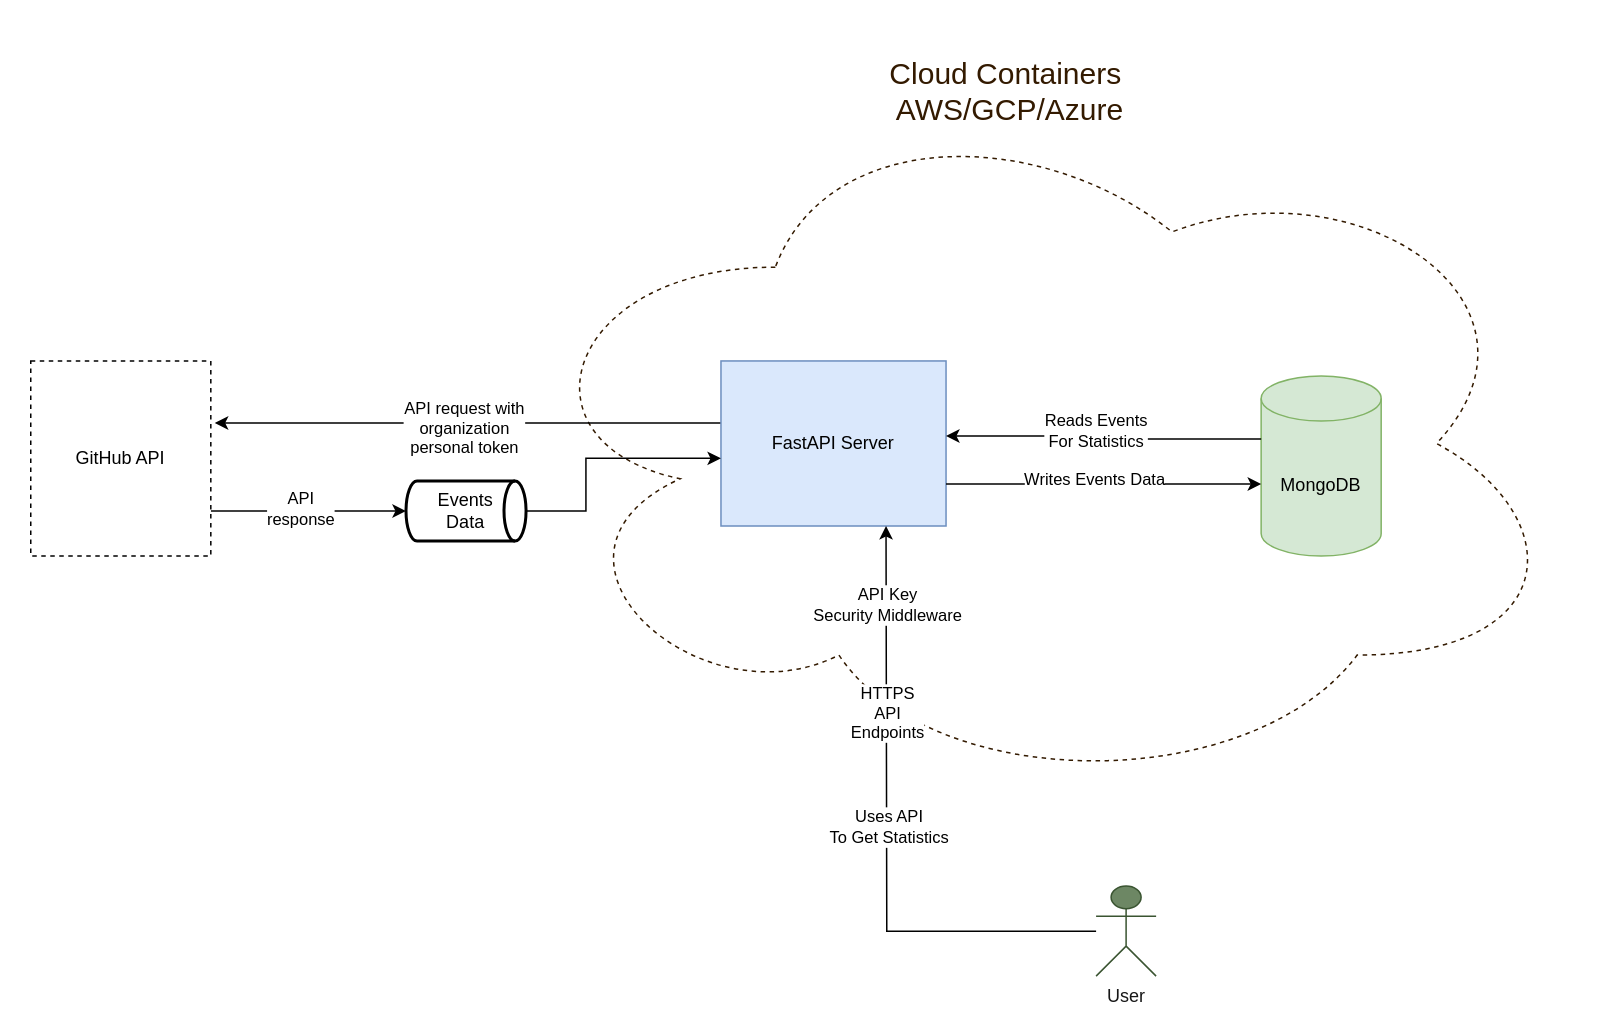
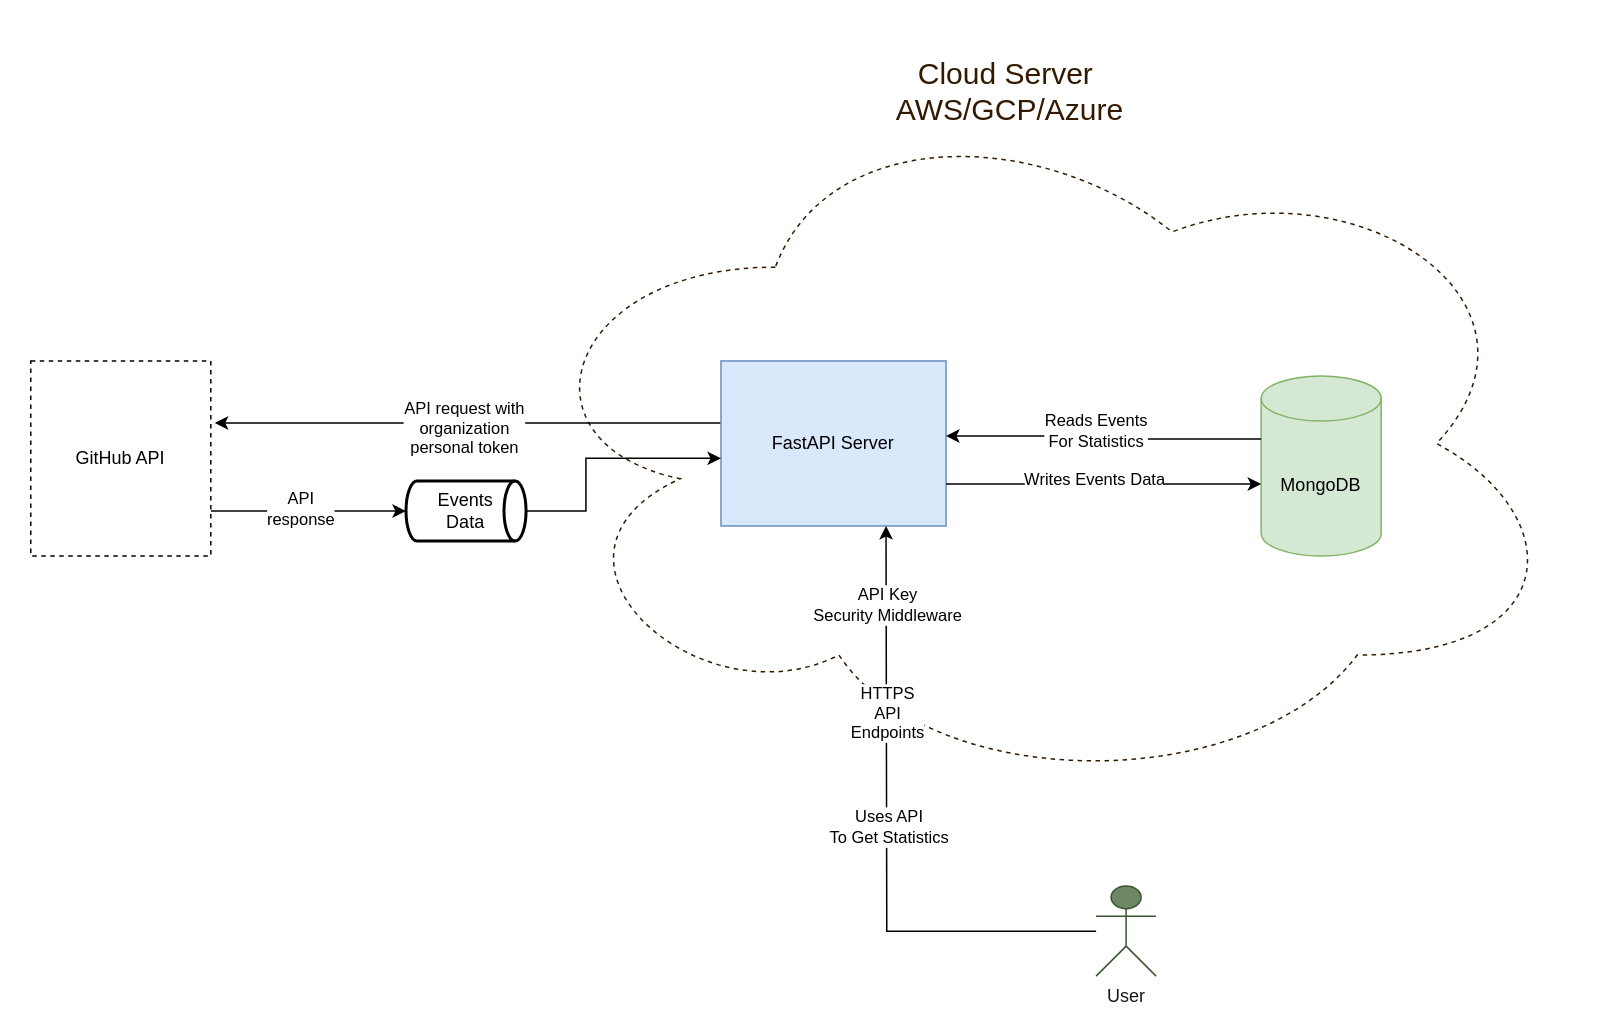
(1006, 91) -> (1006, 91)
